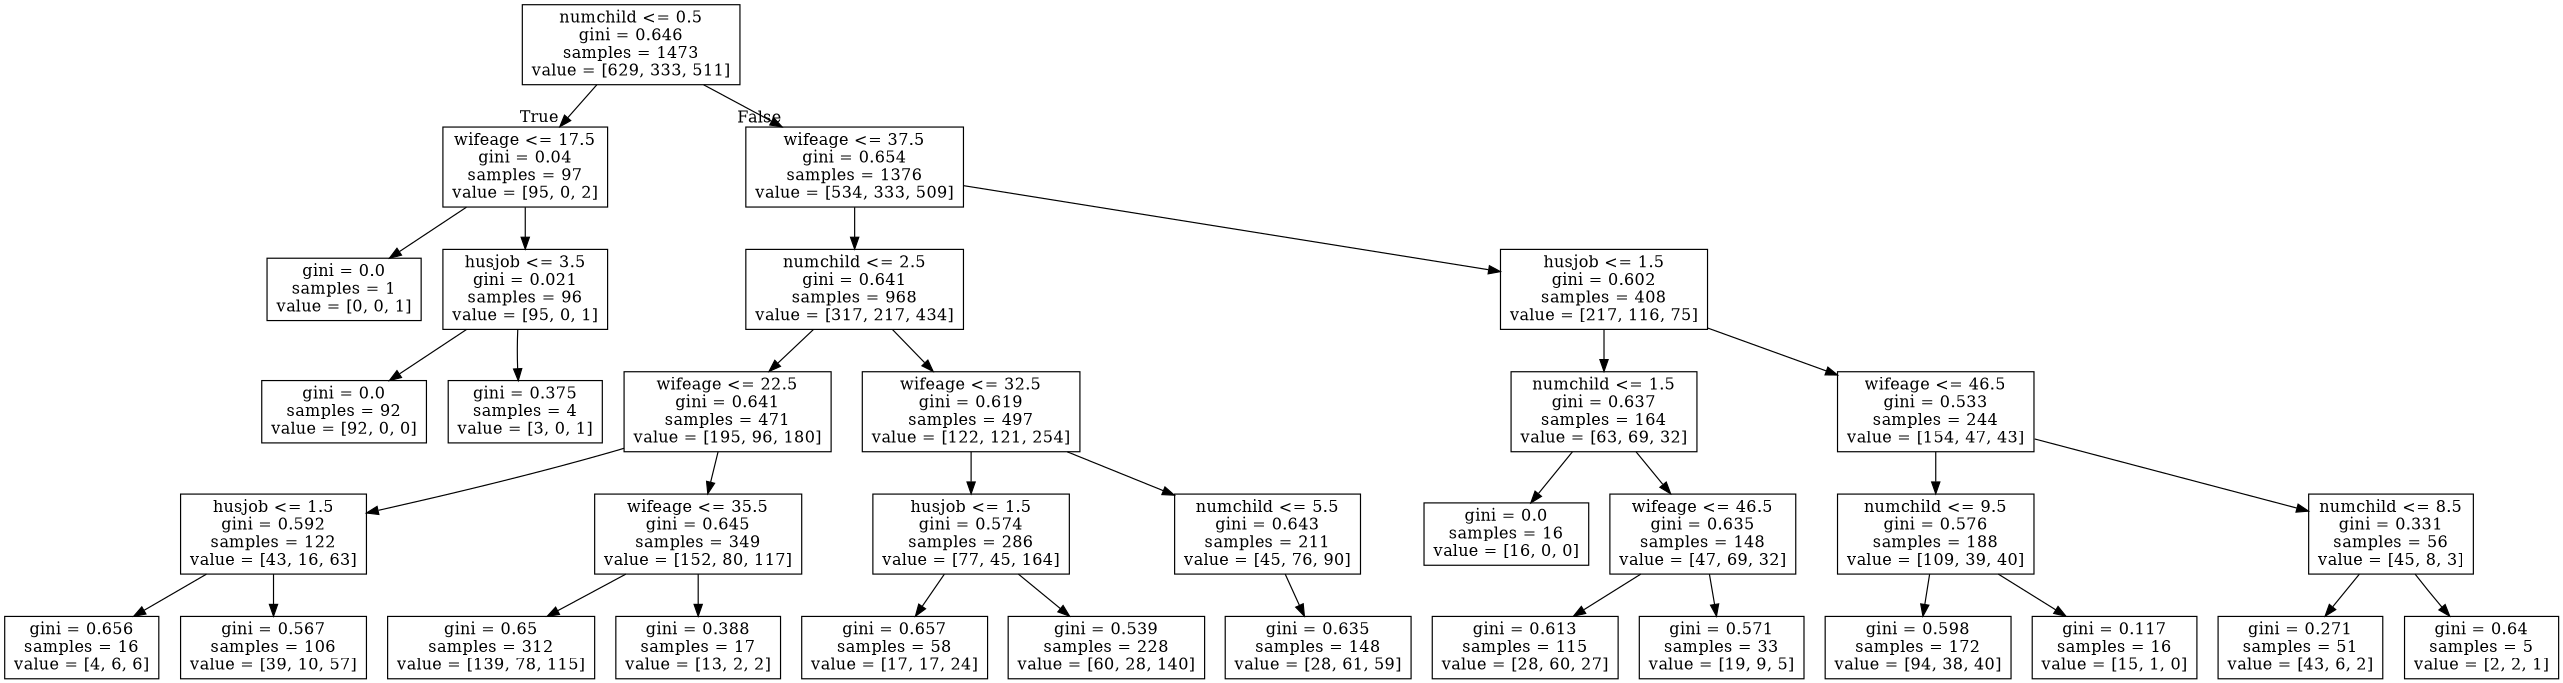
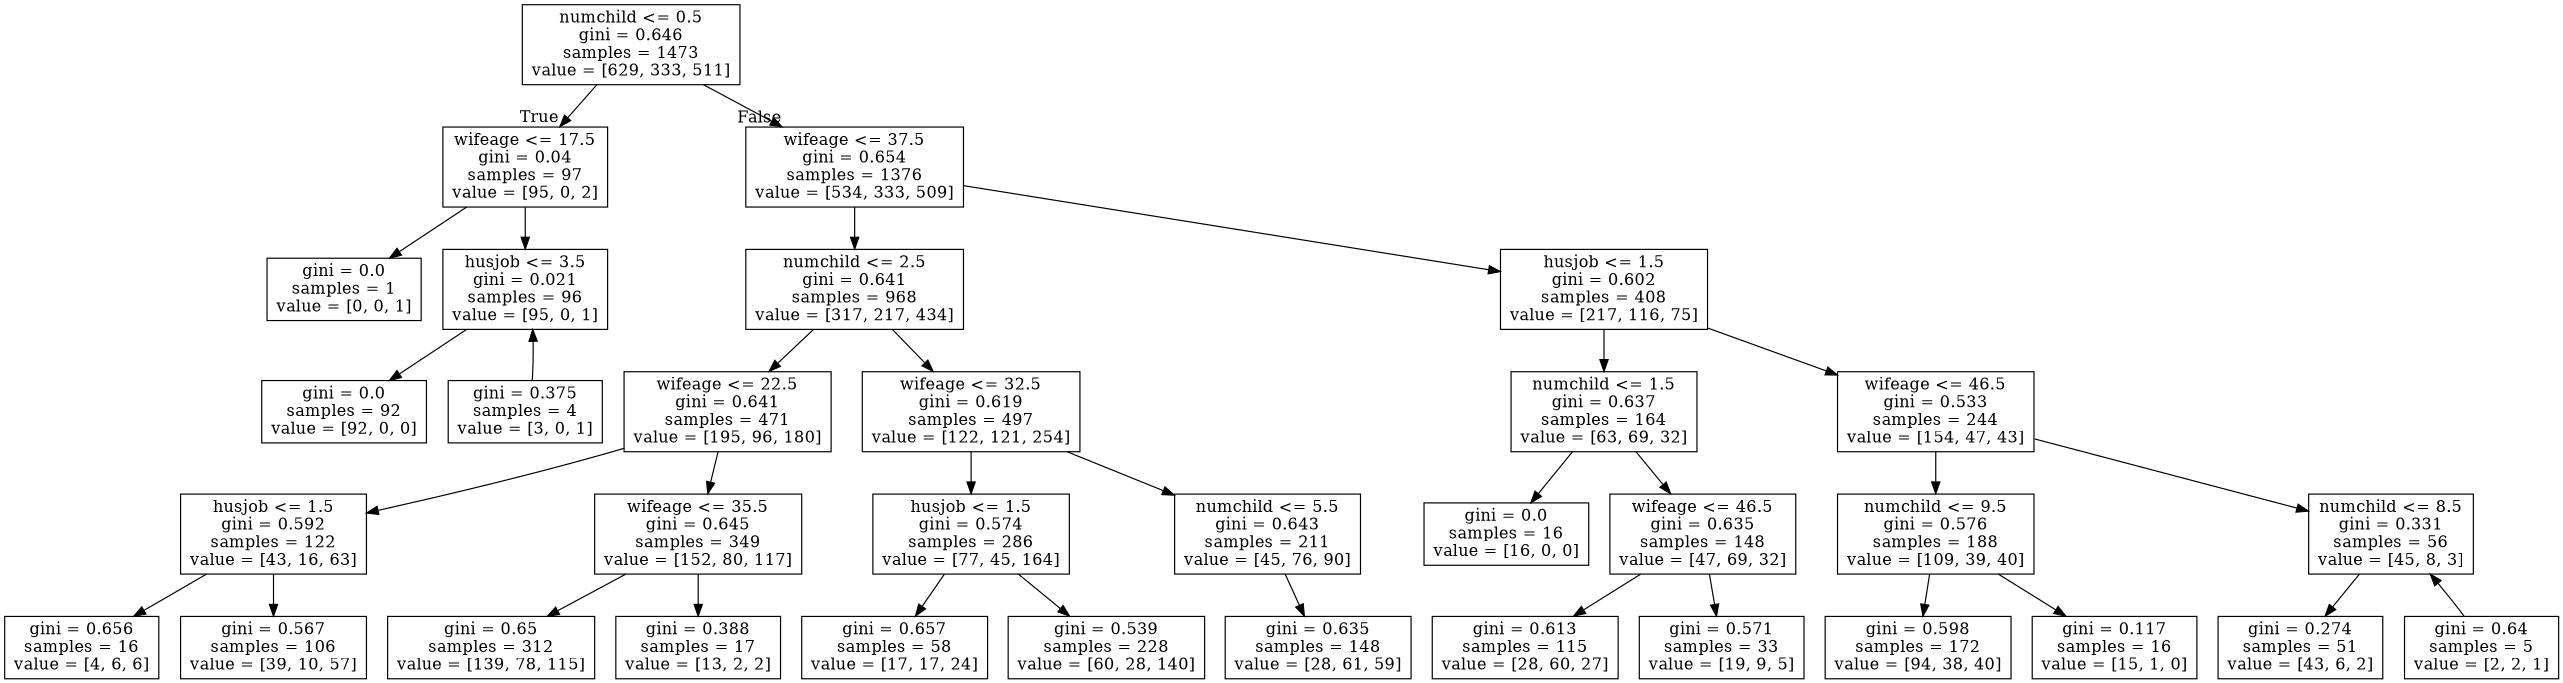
(517, 349) -> (533, 361)
(2428, 591) -> (2451, 600)
(2300, 648) -> (2300, 648)
